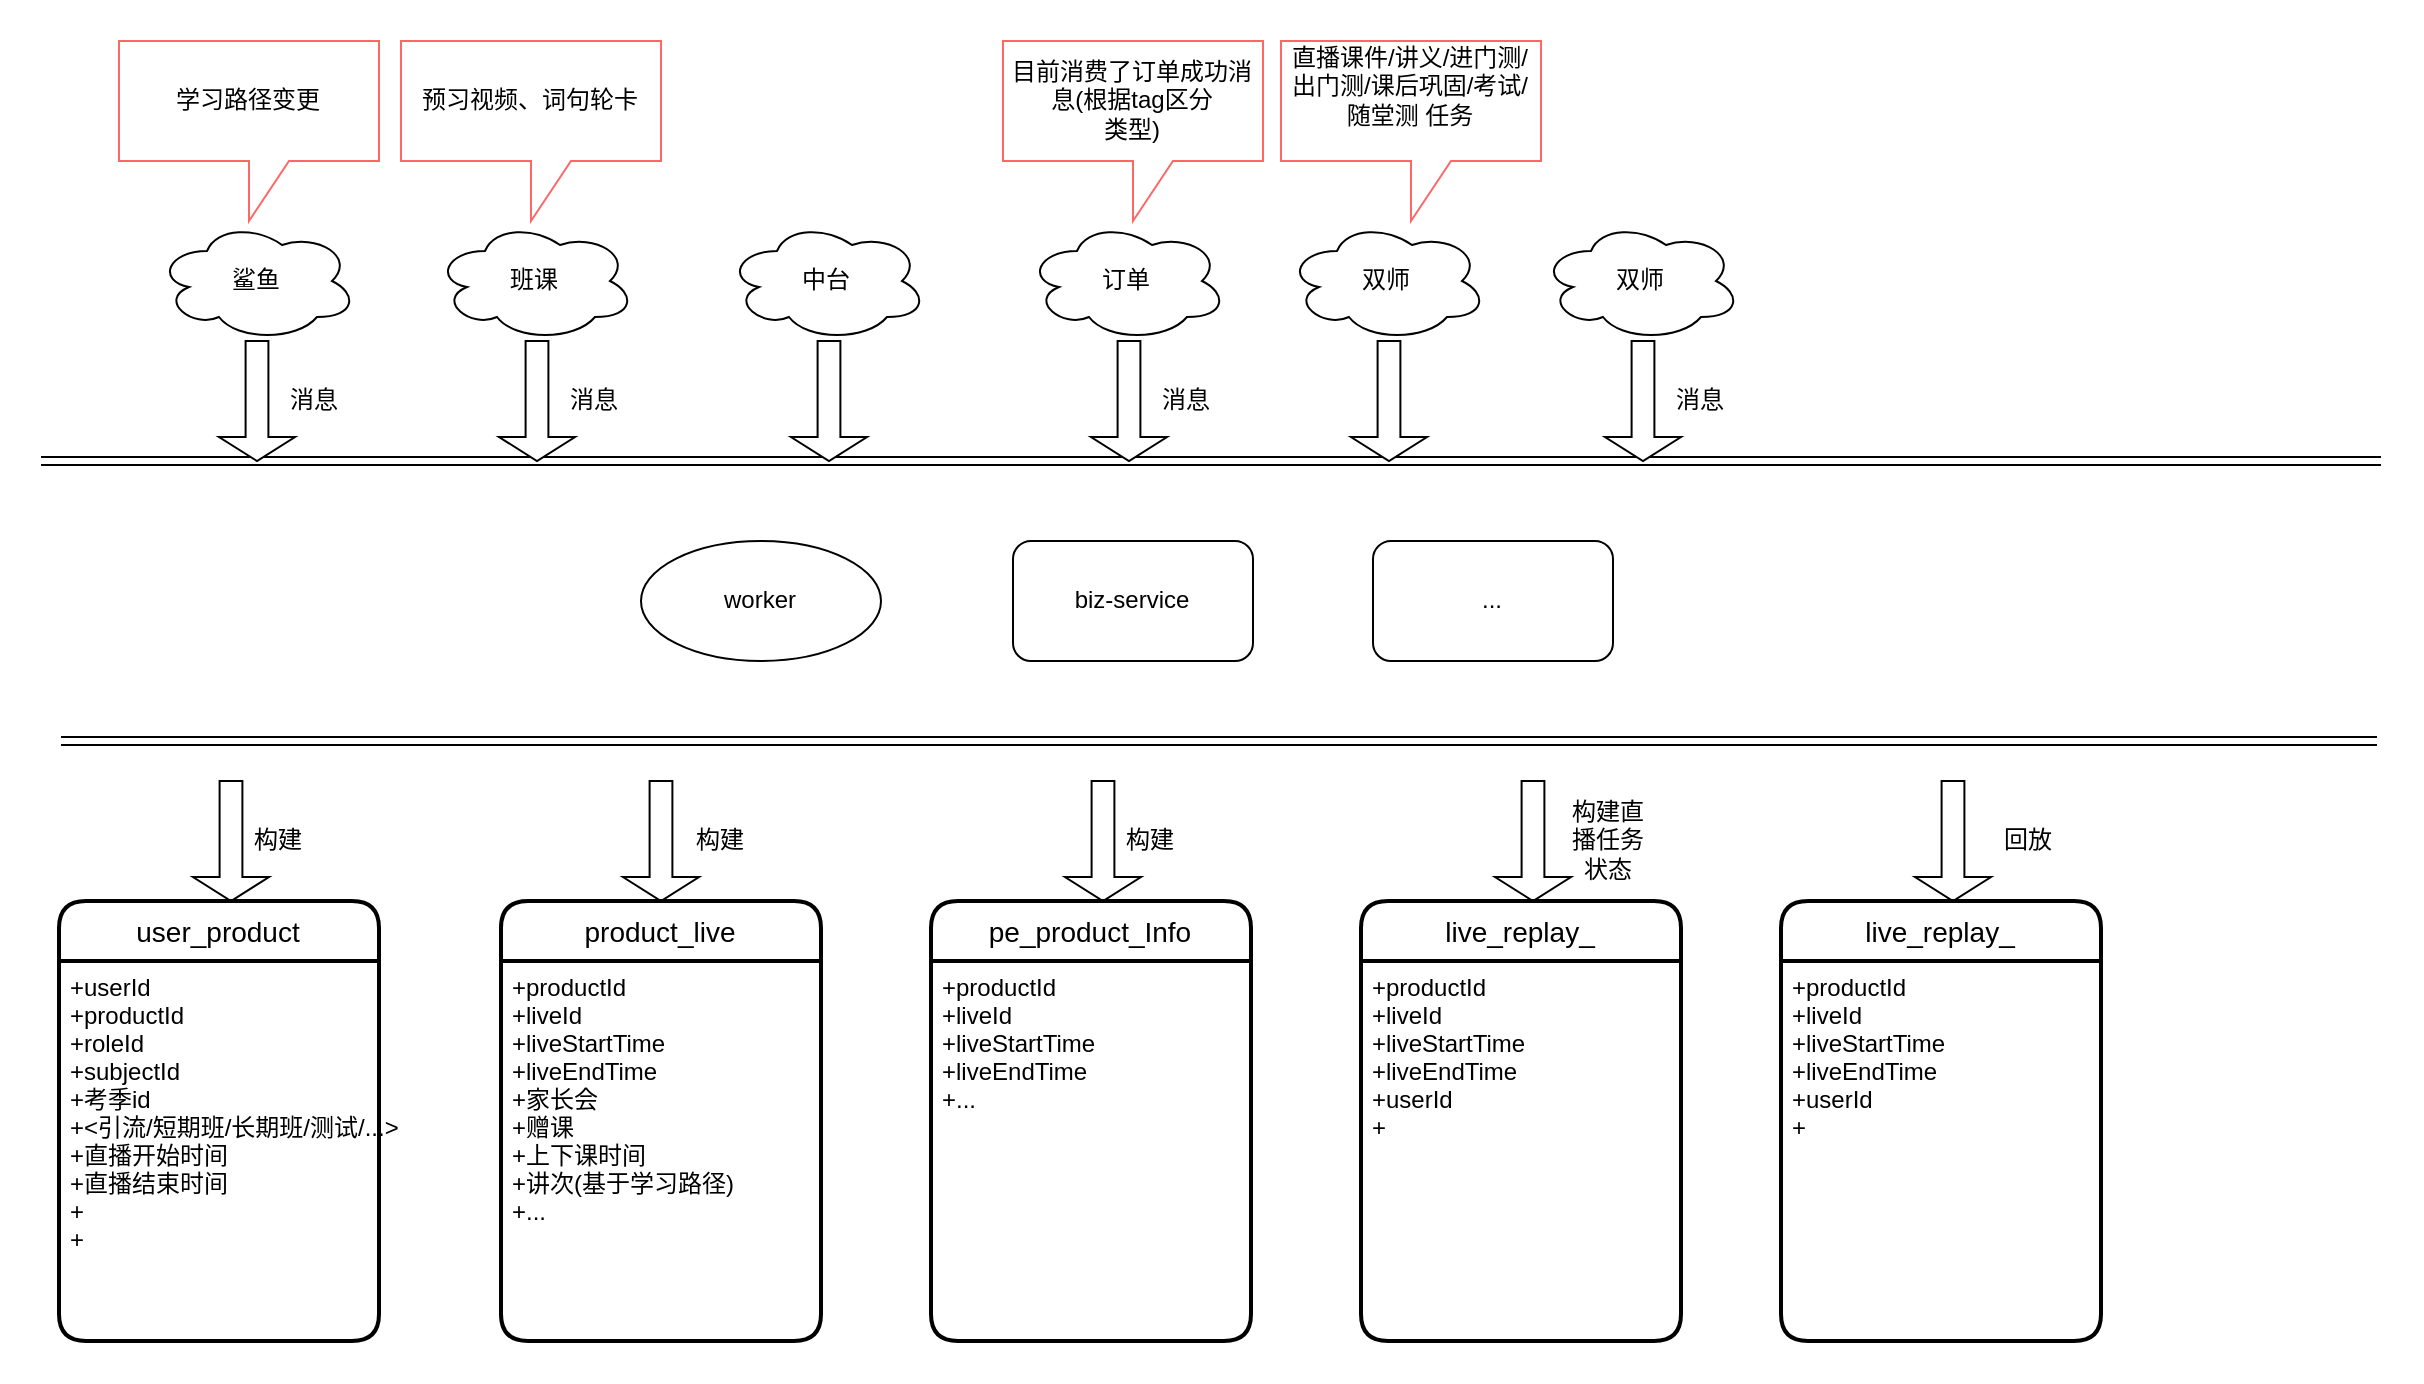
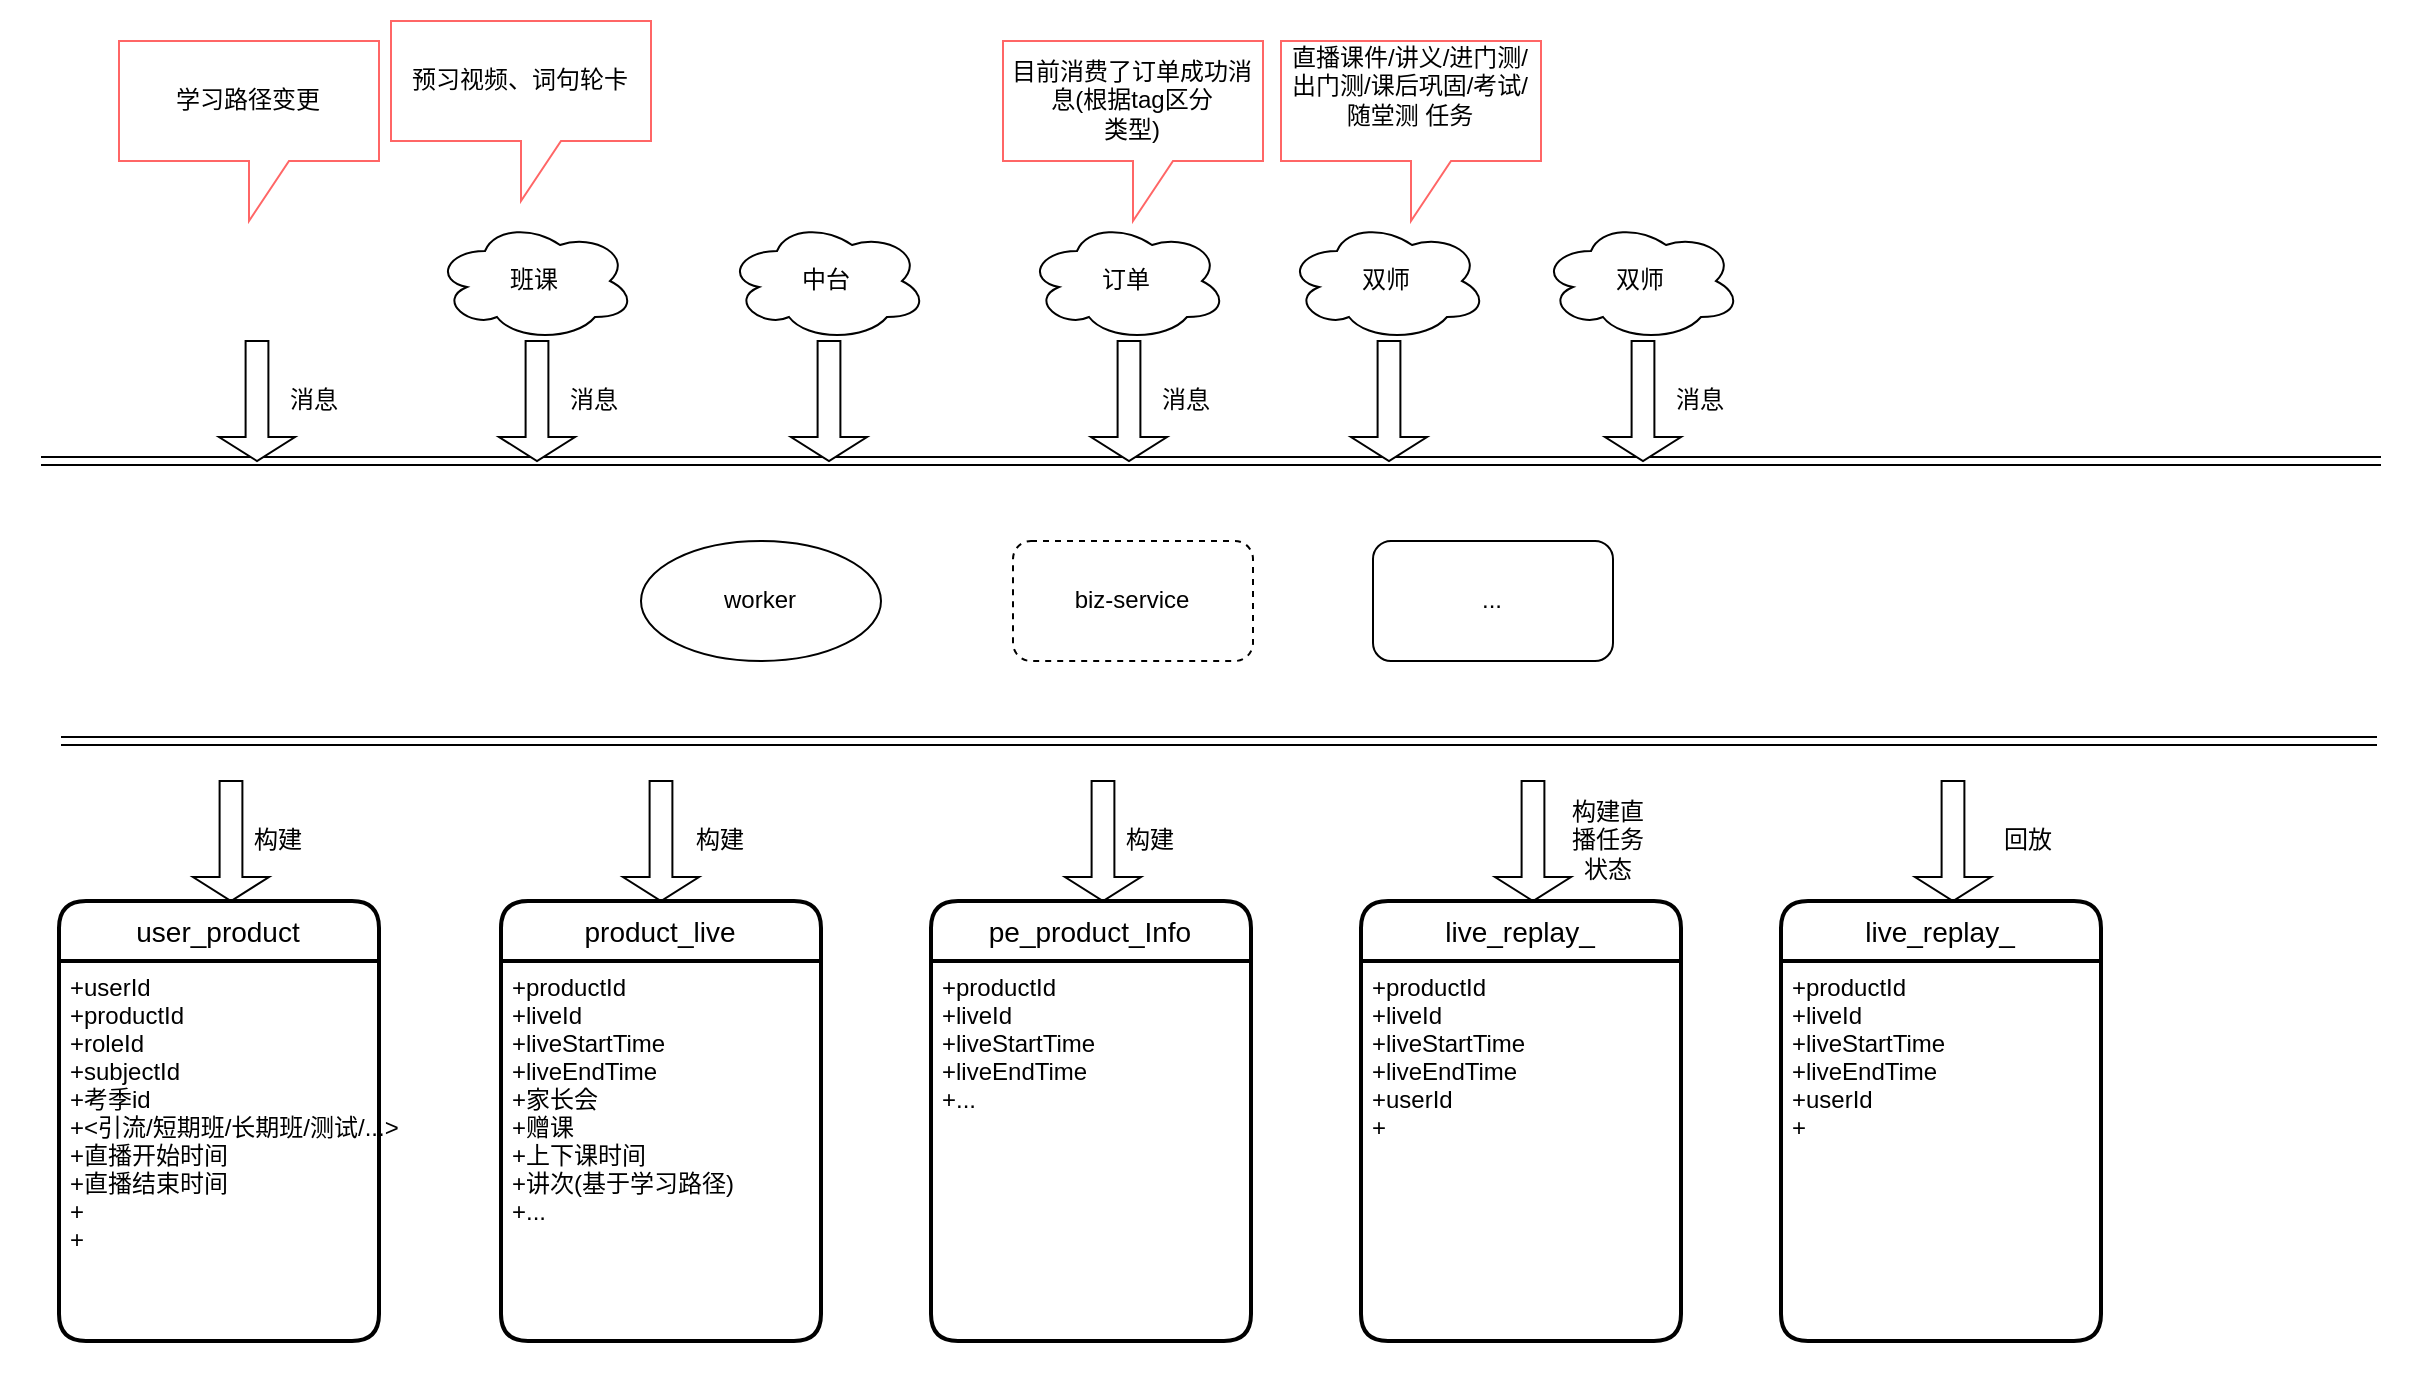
(531, 131) -> (521, 111)
(257, 281) -> none
(1133, 601) -> (1133, 601)
